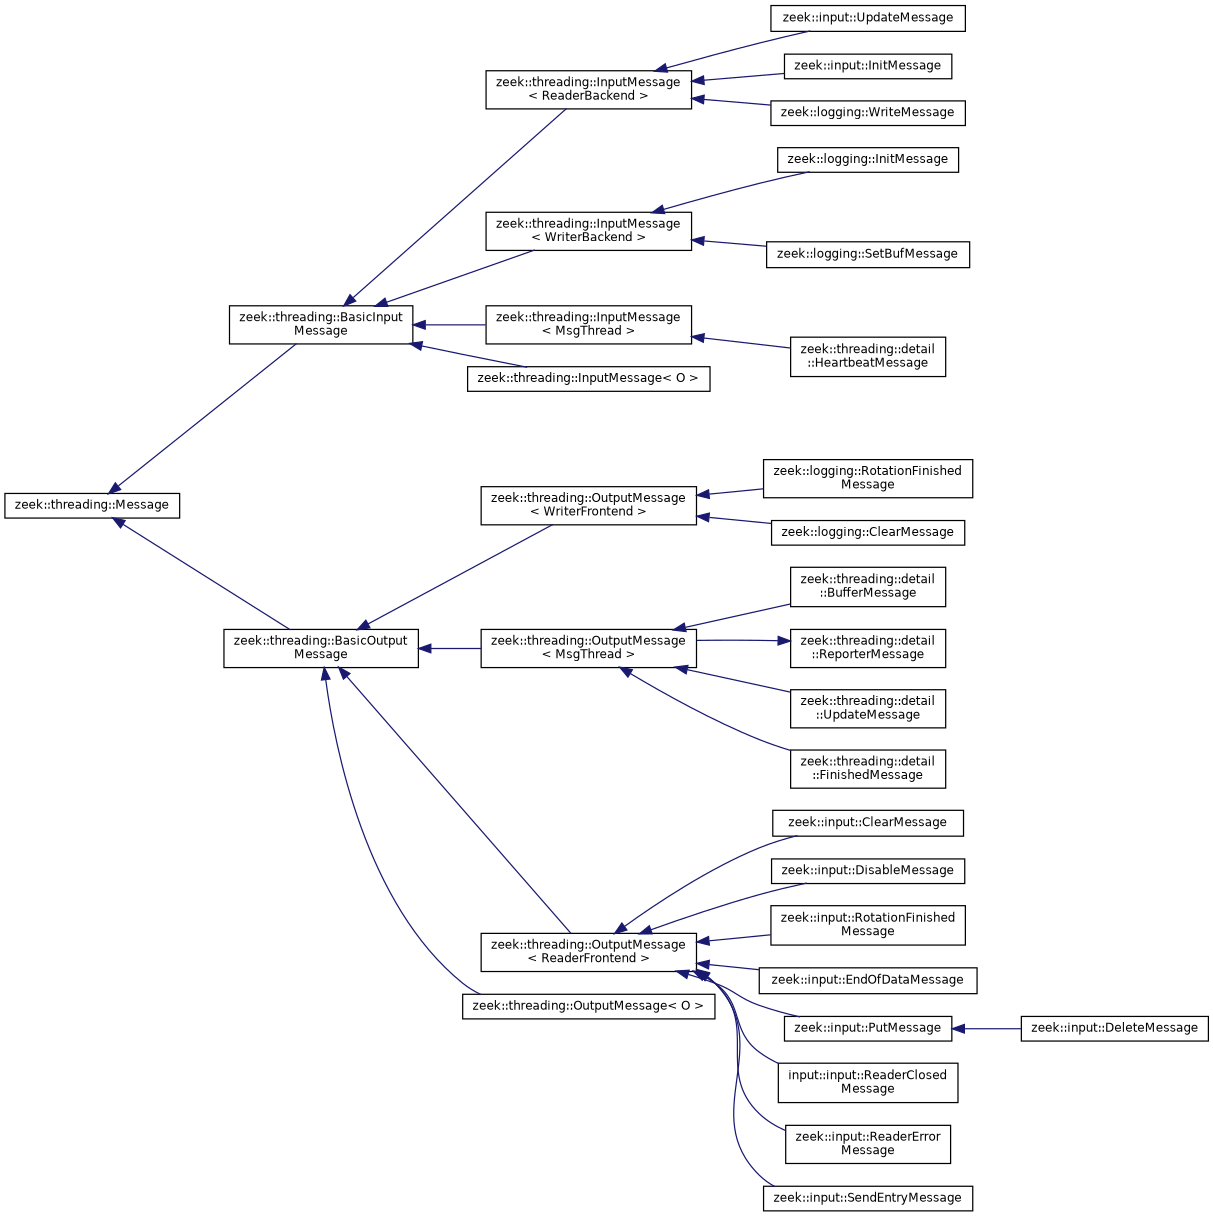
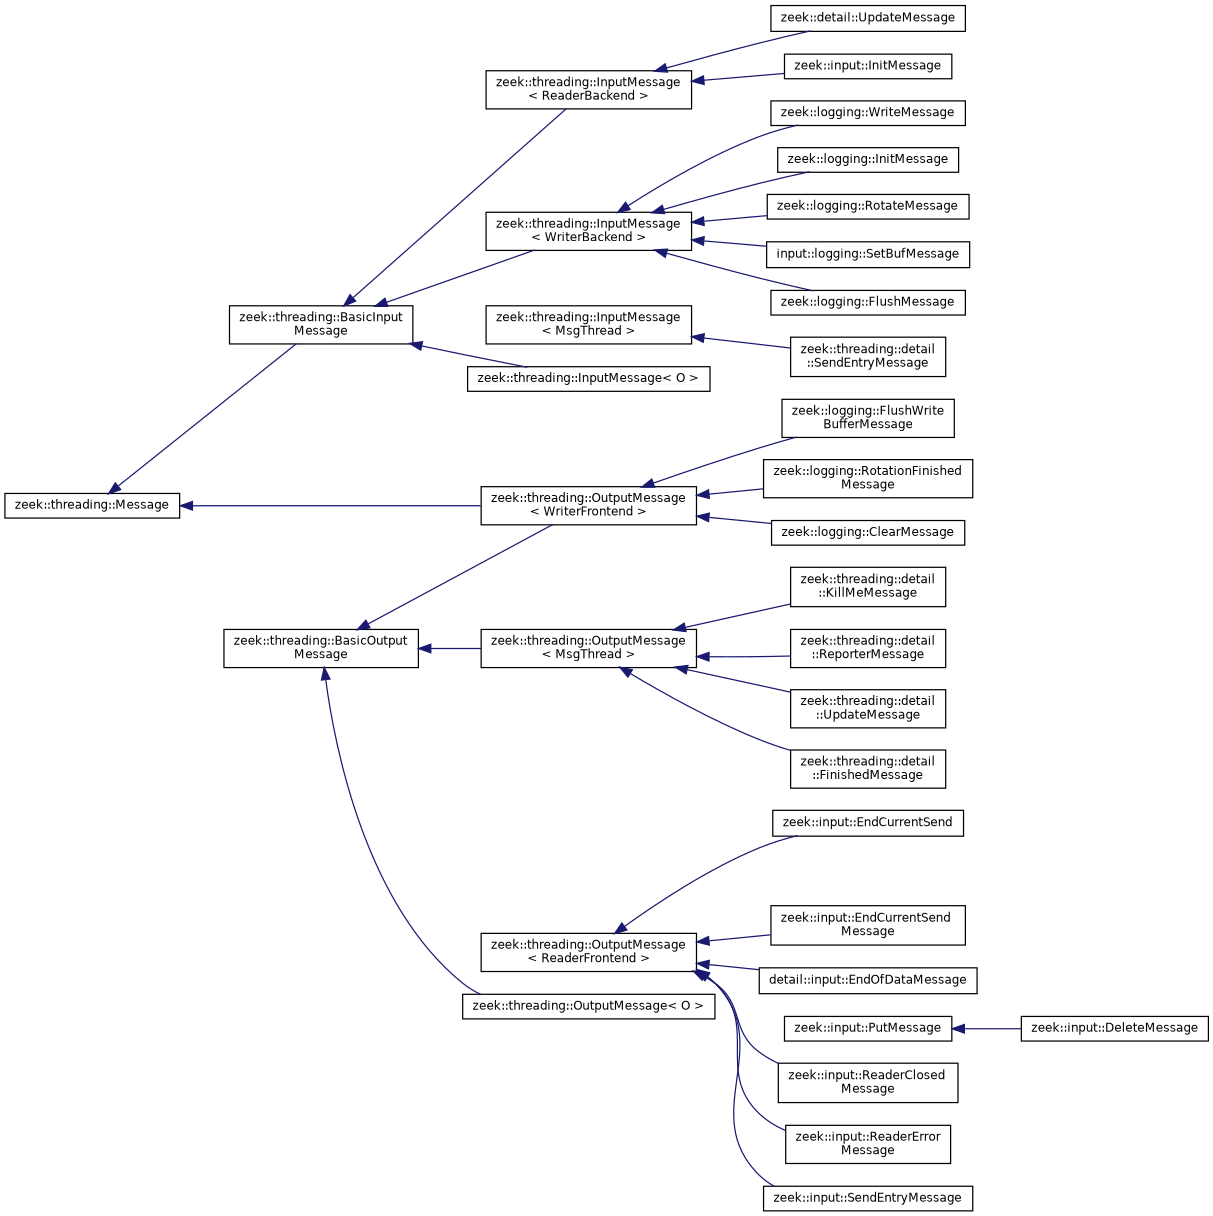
(868, 18) -> (868, 18)
(737, 102) -> (710, 159)
none -> (868, 207)
(868, 255) -> (868, 255)
none -> (868, 303)
(456, 325) -> none
(868, 357) -> (868, 357)
none -> (868, 418)
(207, 577) -> (337, 506)
(868, 587) -> (868, 587)
(737, 640) -> (750, 657)
(459, 805) -> none
(868, 823) -> (868, 823)
(868, 871) -> none
(868, 925) -> (868, 925)
(868, 981) -> (868, 981)
(743, 998) -> none
(868, 1083) -> (868, 1083)
